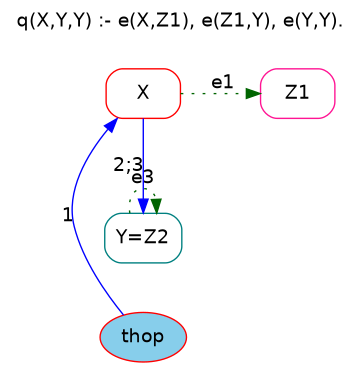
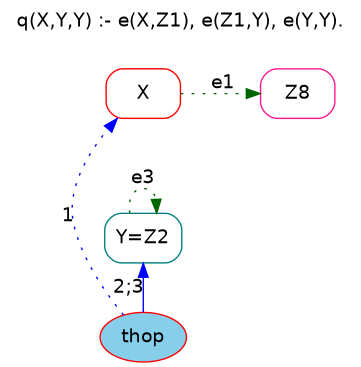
(298, 94) -> (298, 94)
(143, 159) -> (143, 295)
(74, 224) -> (74, 224)
